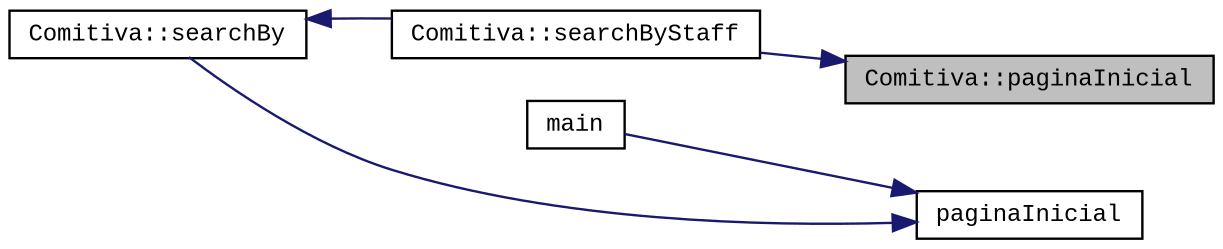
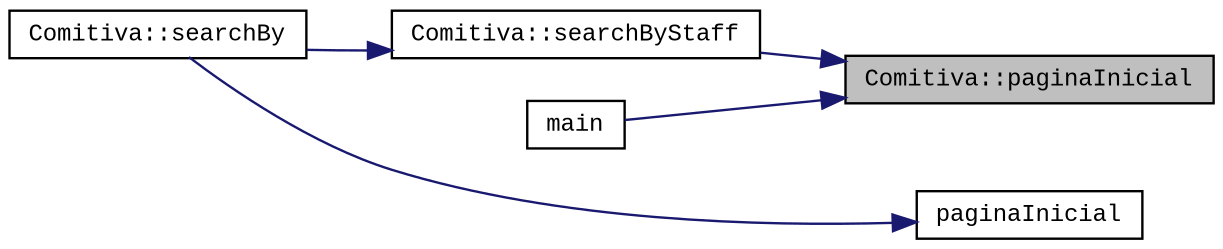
(361, 18) -> (337, 50)
(759, 161) -> (723, 110)
